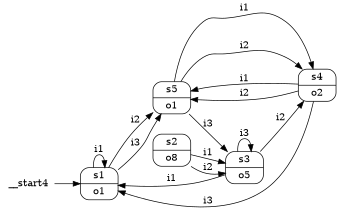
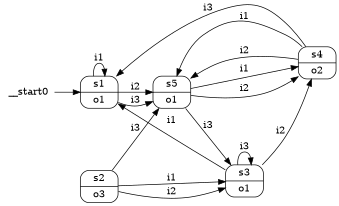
none -> (133, 142)
(172, 158) -> (99, 194)
(245, 175) -> (245, 189)
(29, 184) -> (29, 92)
